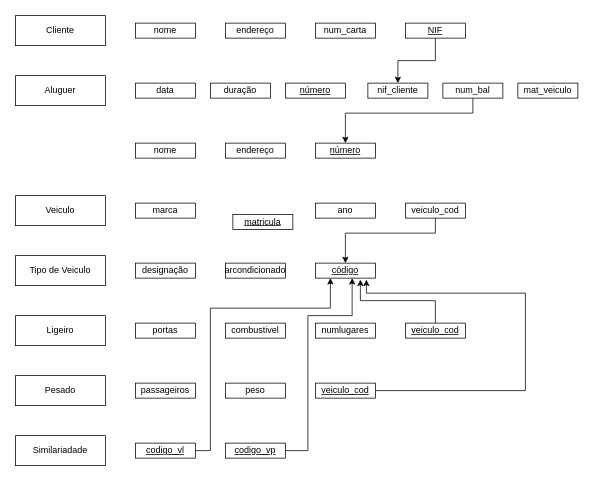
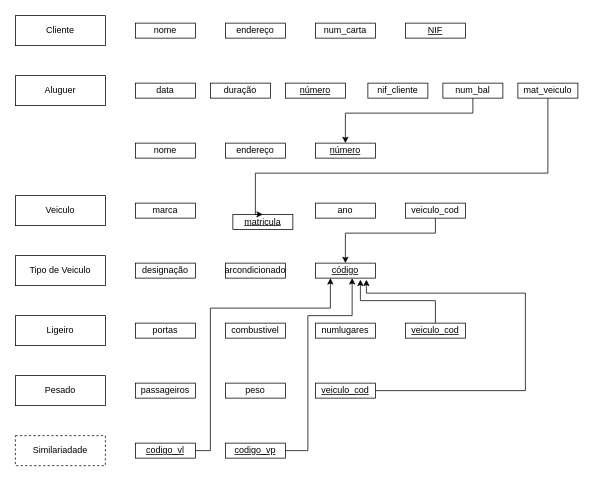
(427, 60) -> none
none -> (255, 193)
(60, 450) -> (60, 450)
